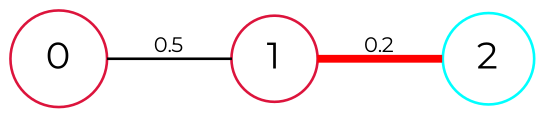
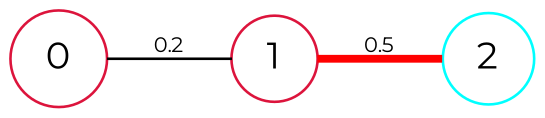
(169, 47) -> (169, 47)
(380, 47) -> (380, 47)
